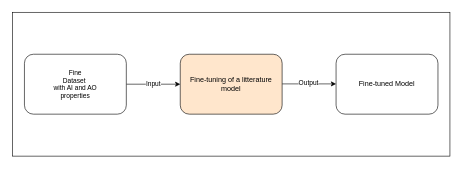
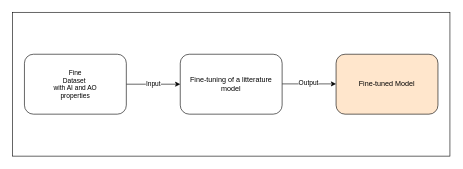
(231, 84) -> (231, 84)
(387, 84) -> (387, 84)
